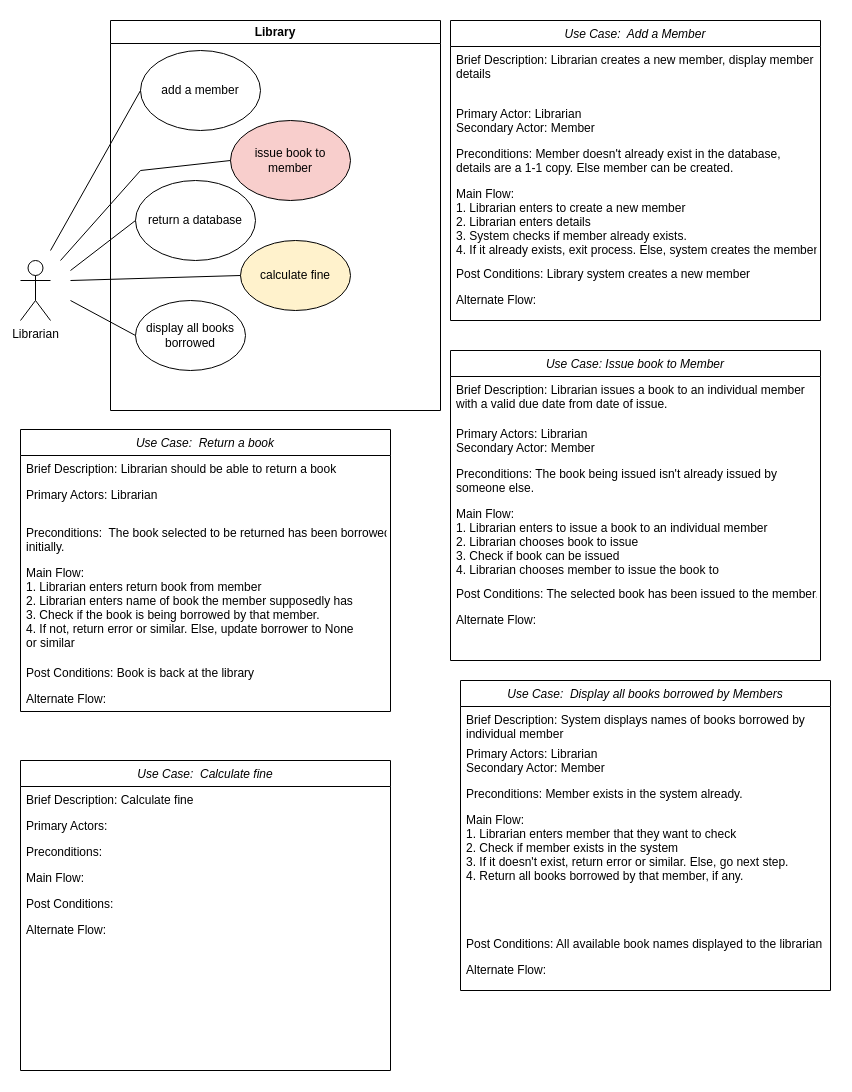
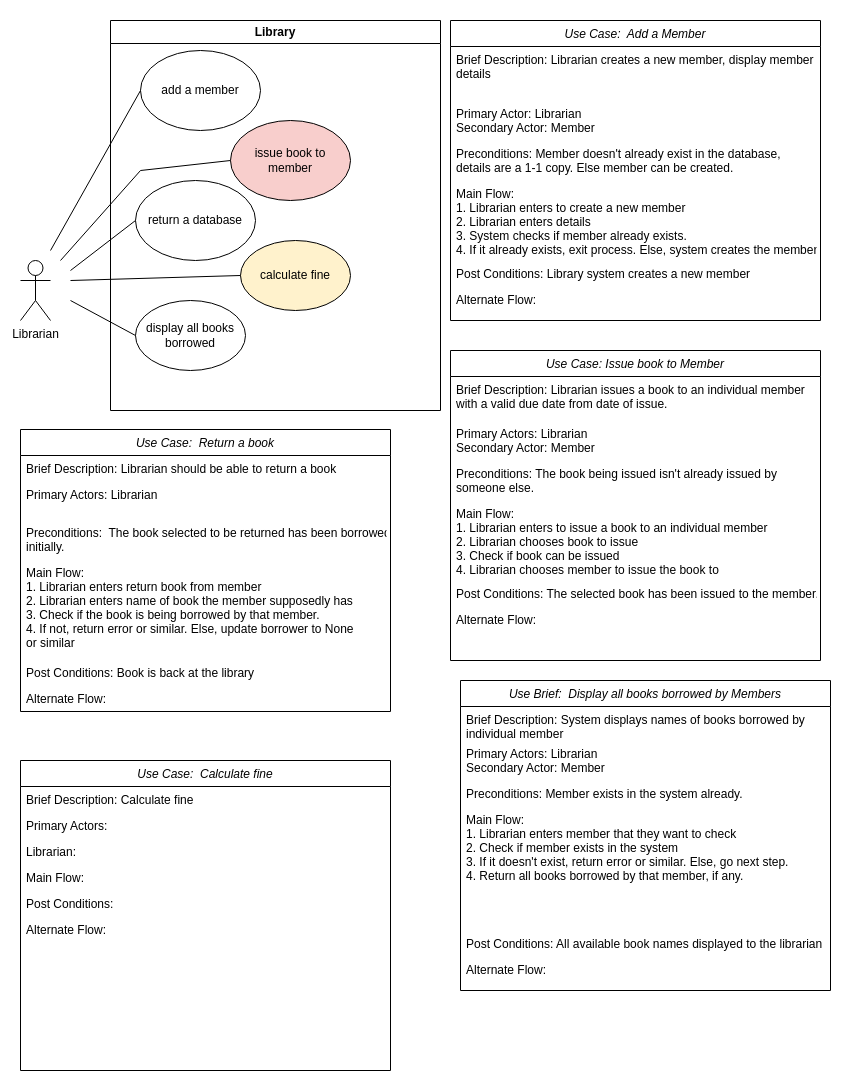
(645, 694) -> (645, 694)
(68, 852) -> (55, 852)
